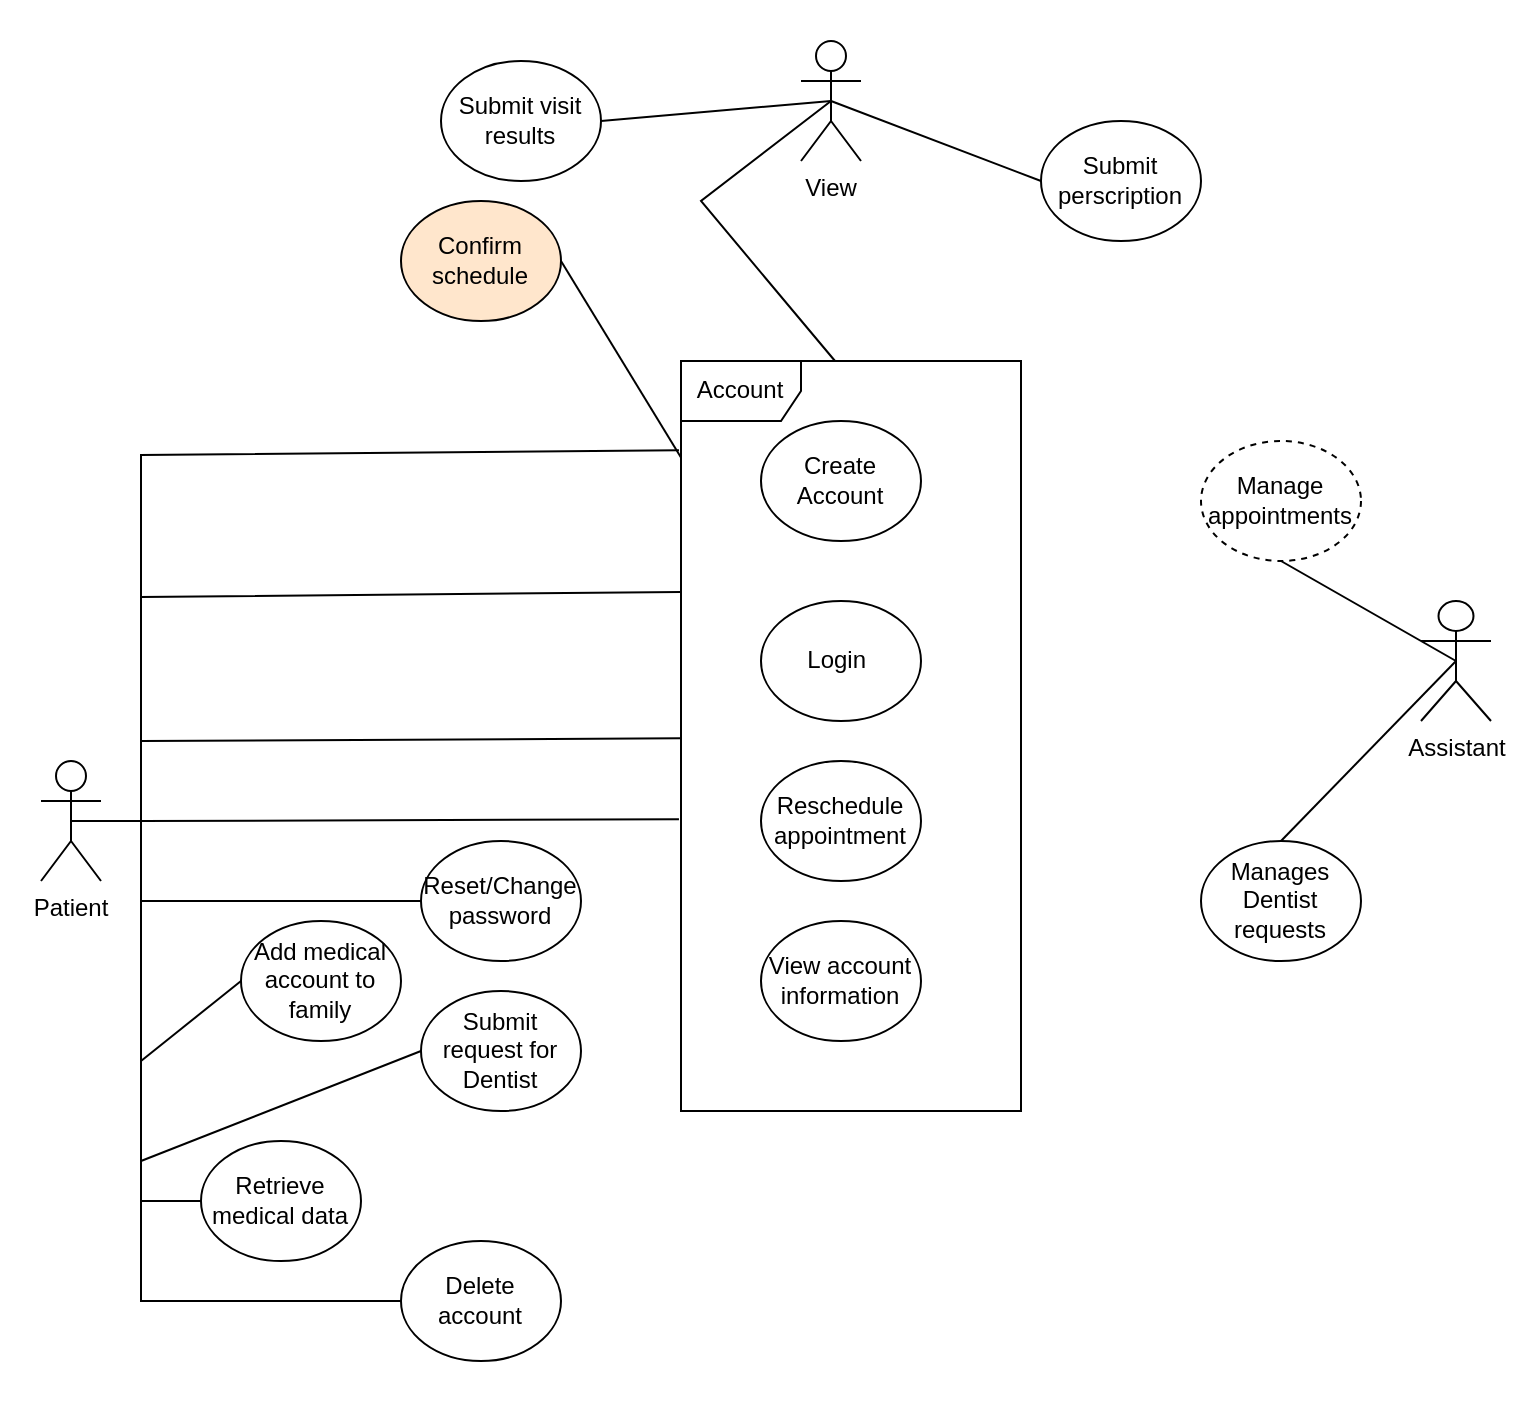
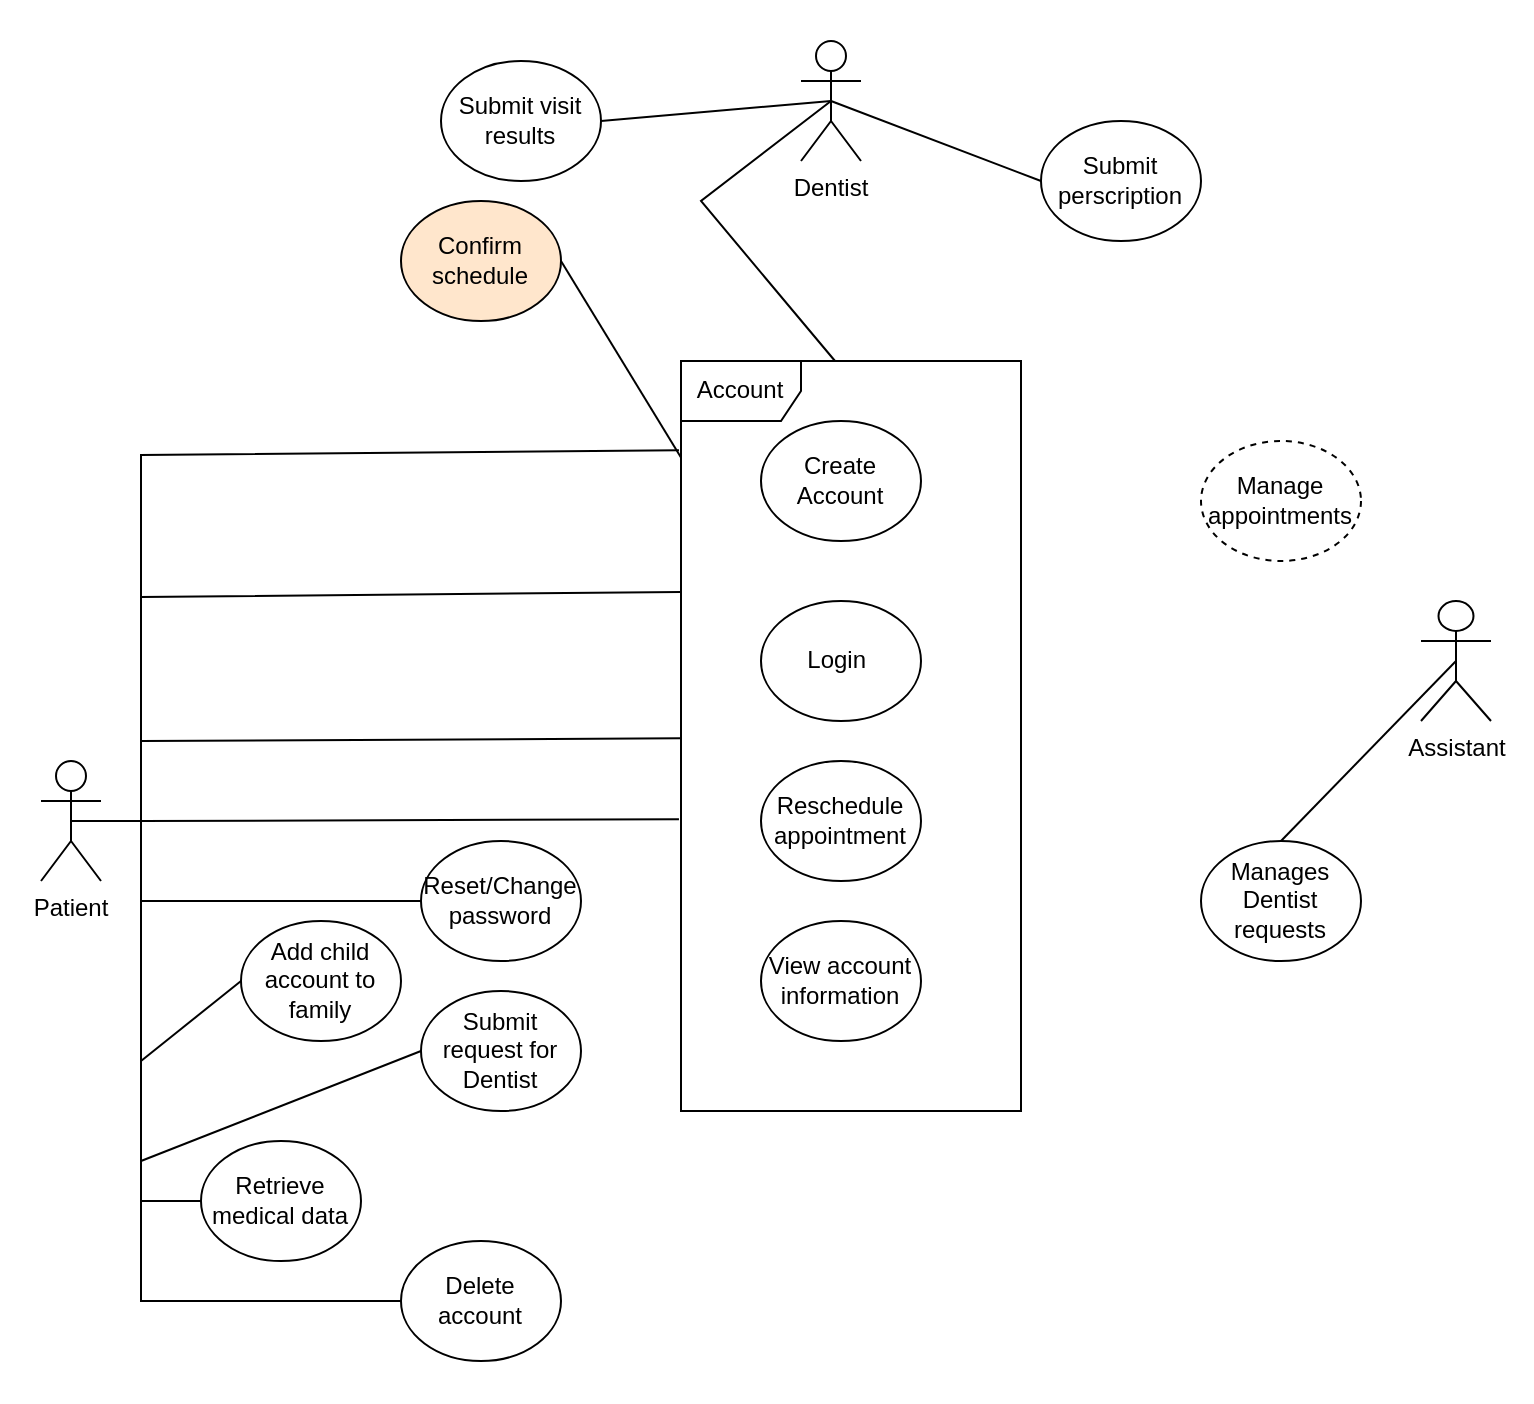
(832, 189) -> (832, 189)
(1351, 601) -> none
(321, 981) -> (321, 981)
